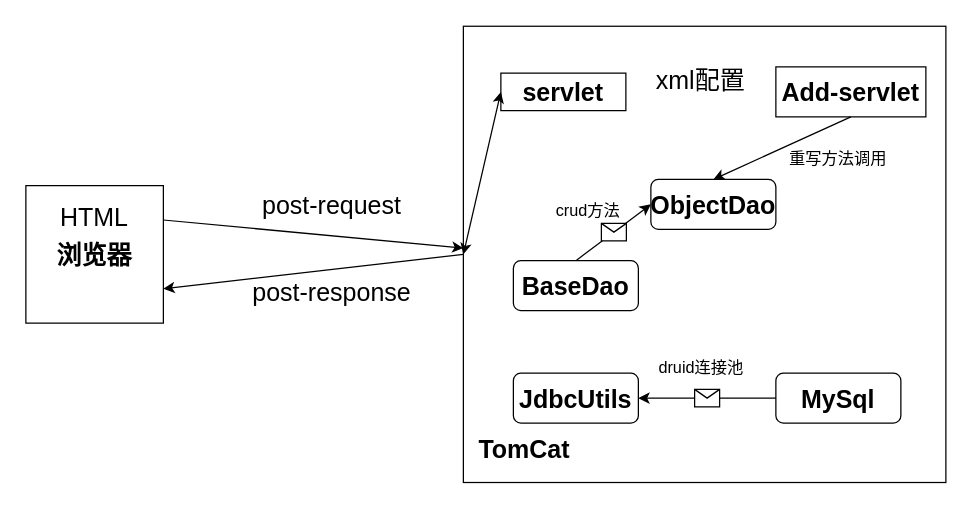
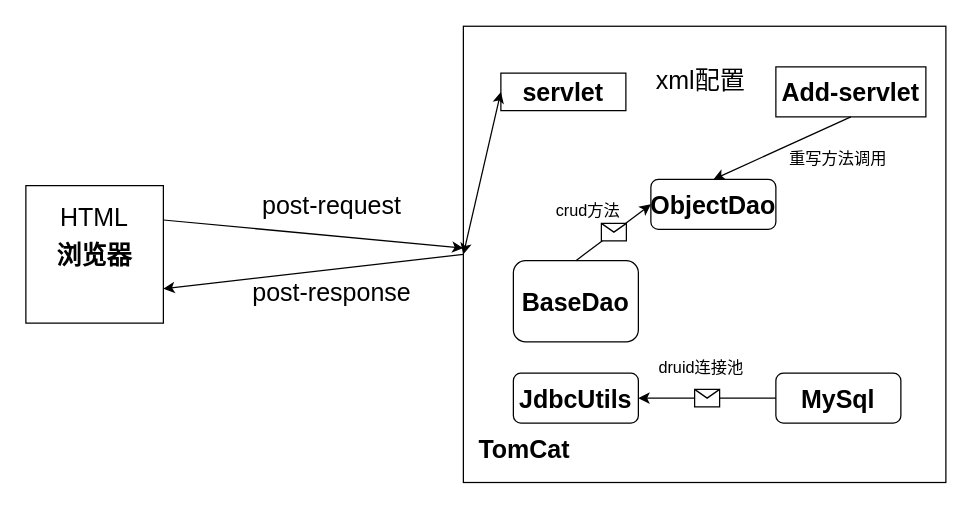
(576, 286) -> (576, 301)
